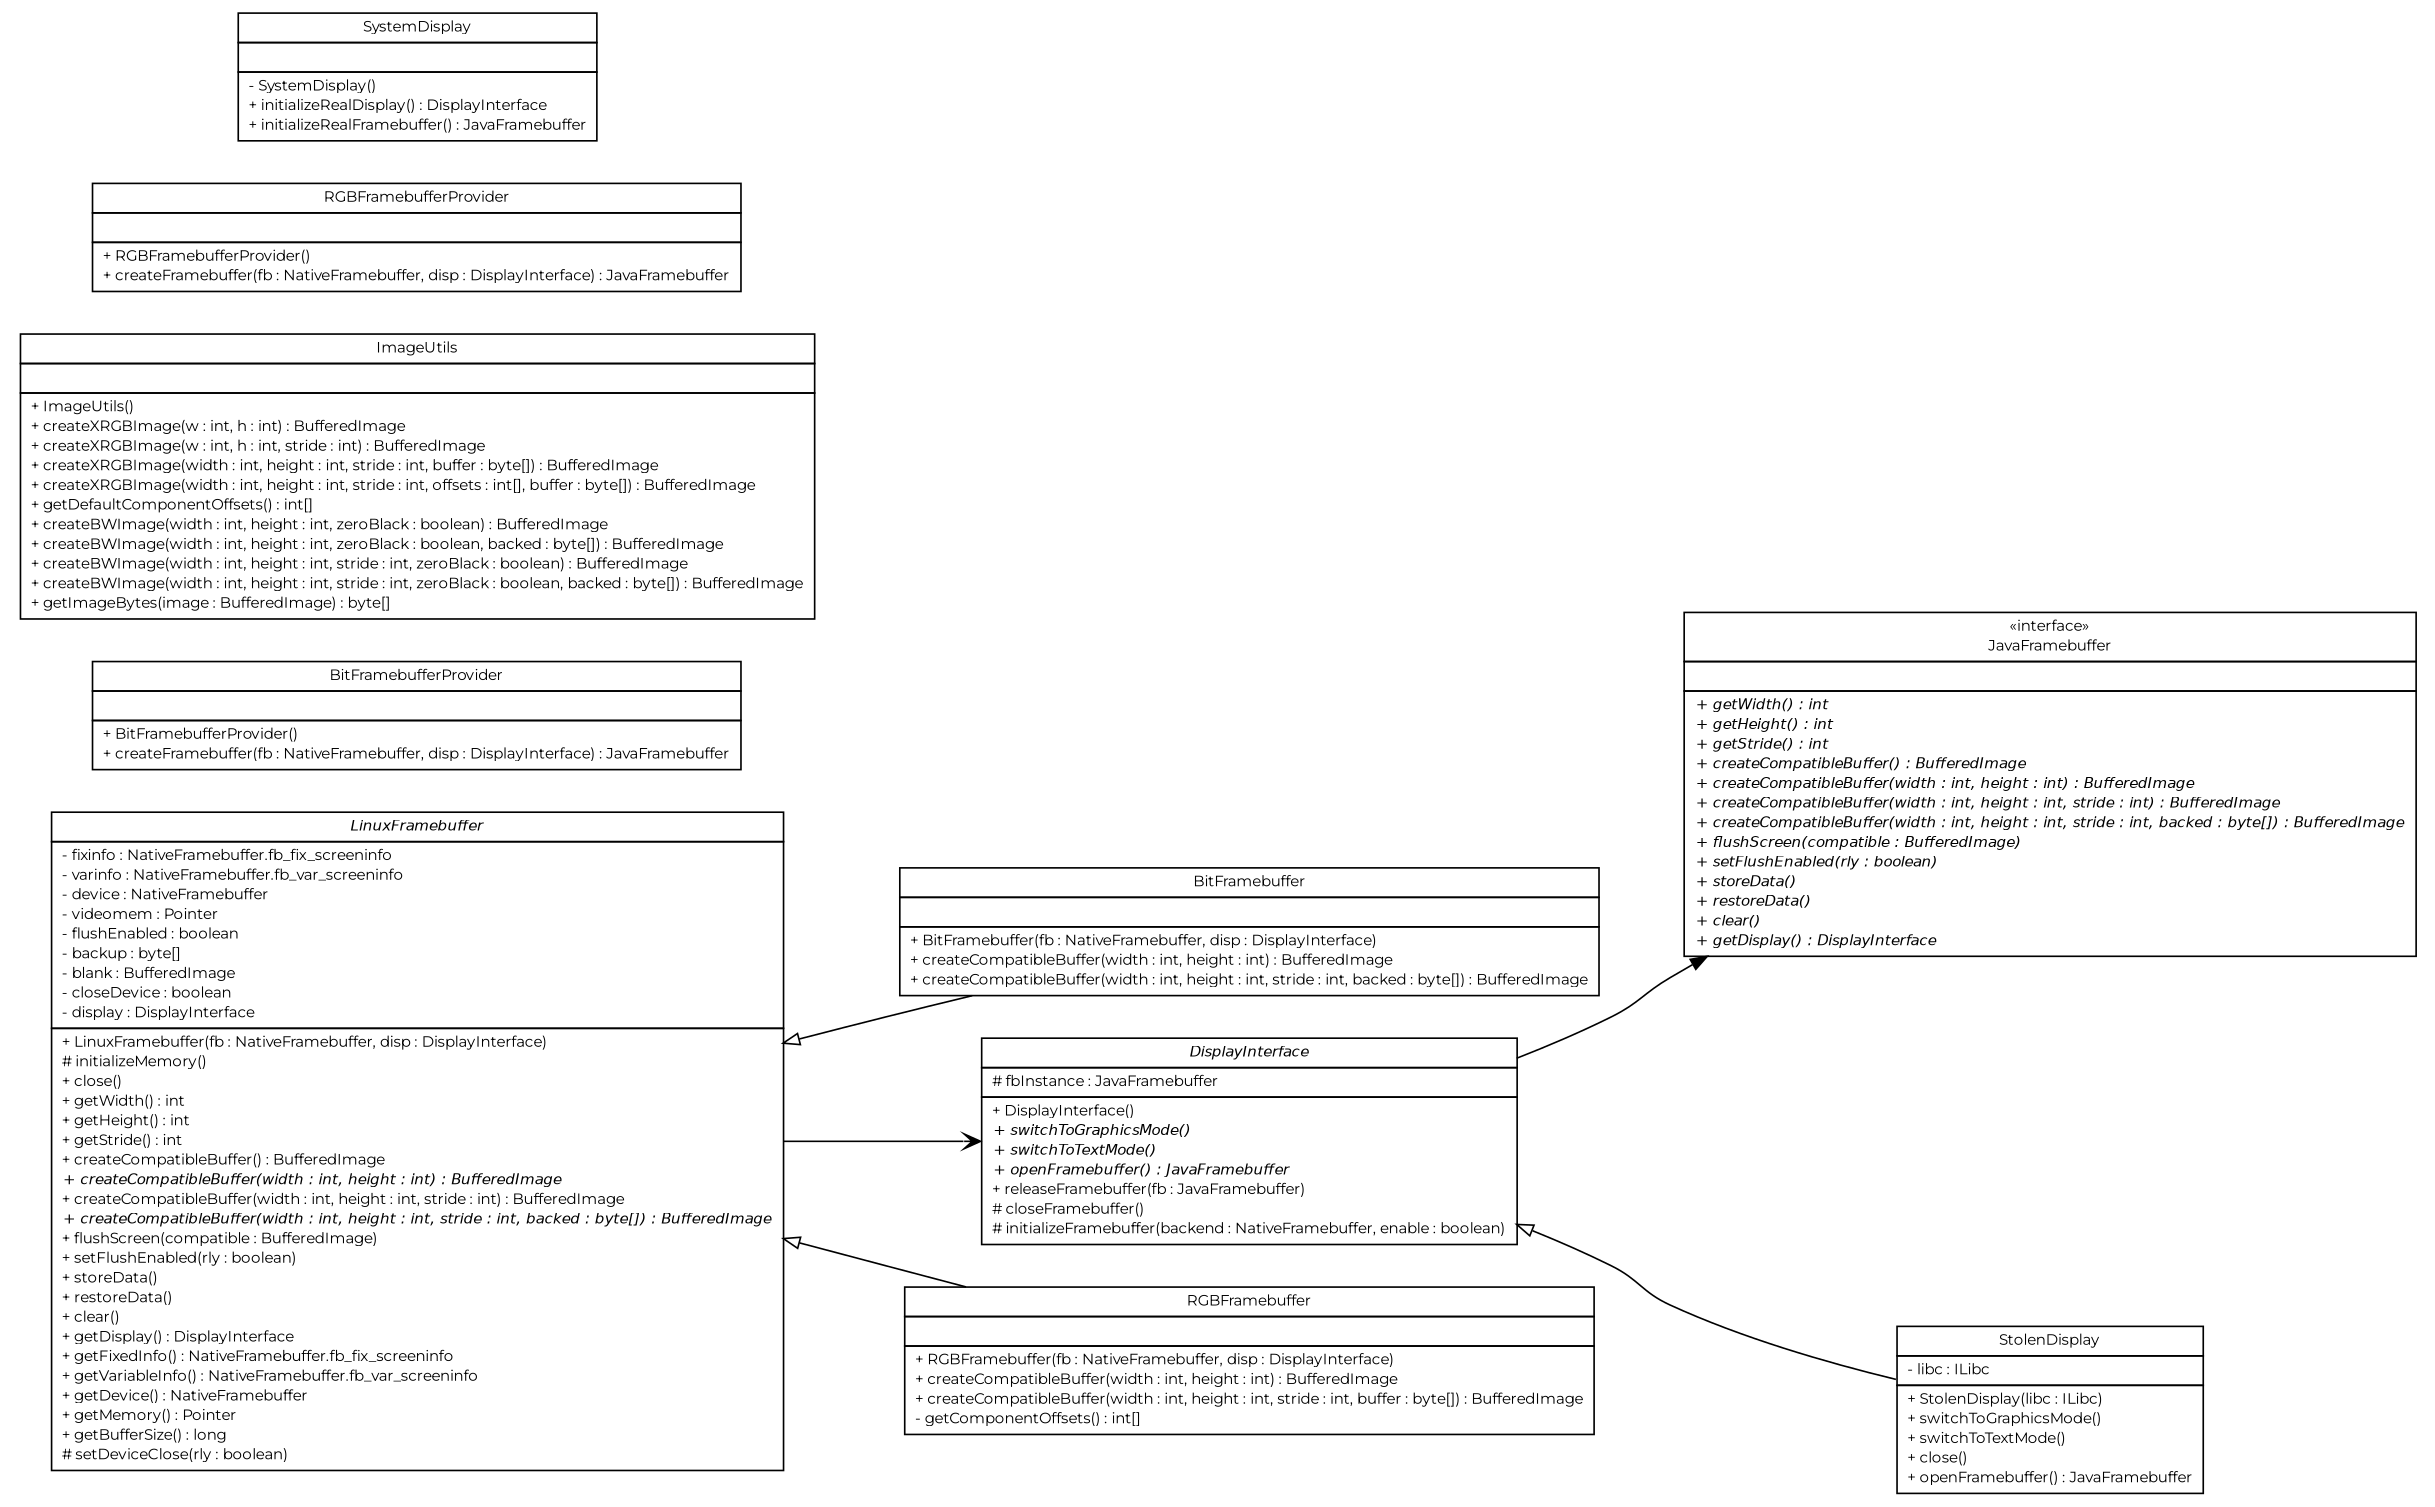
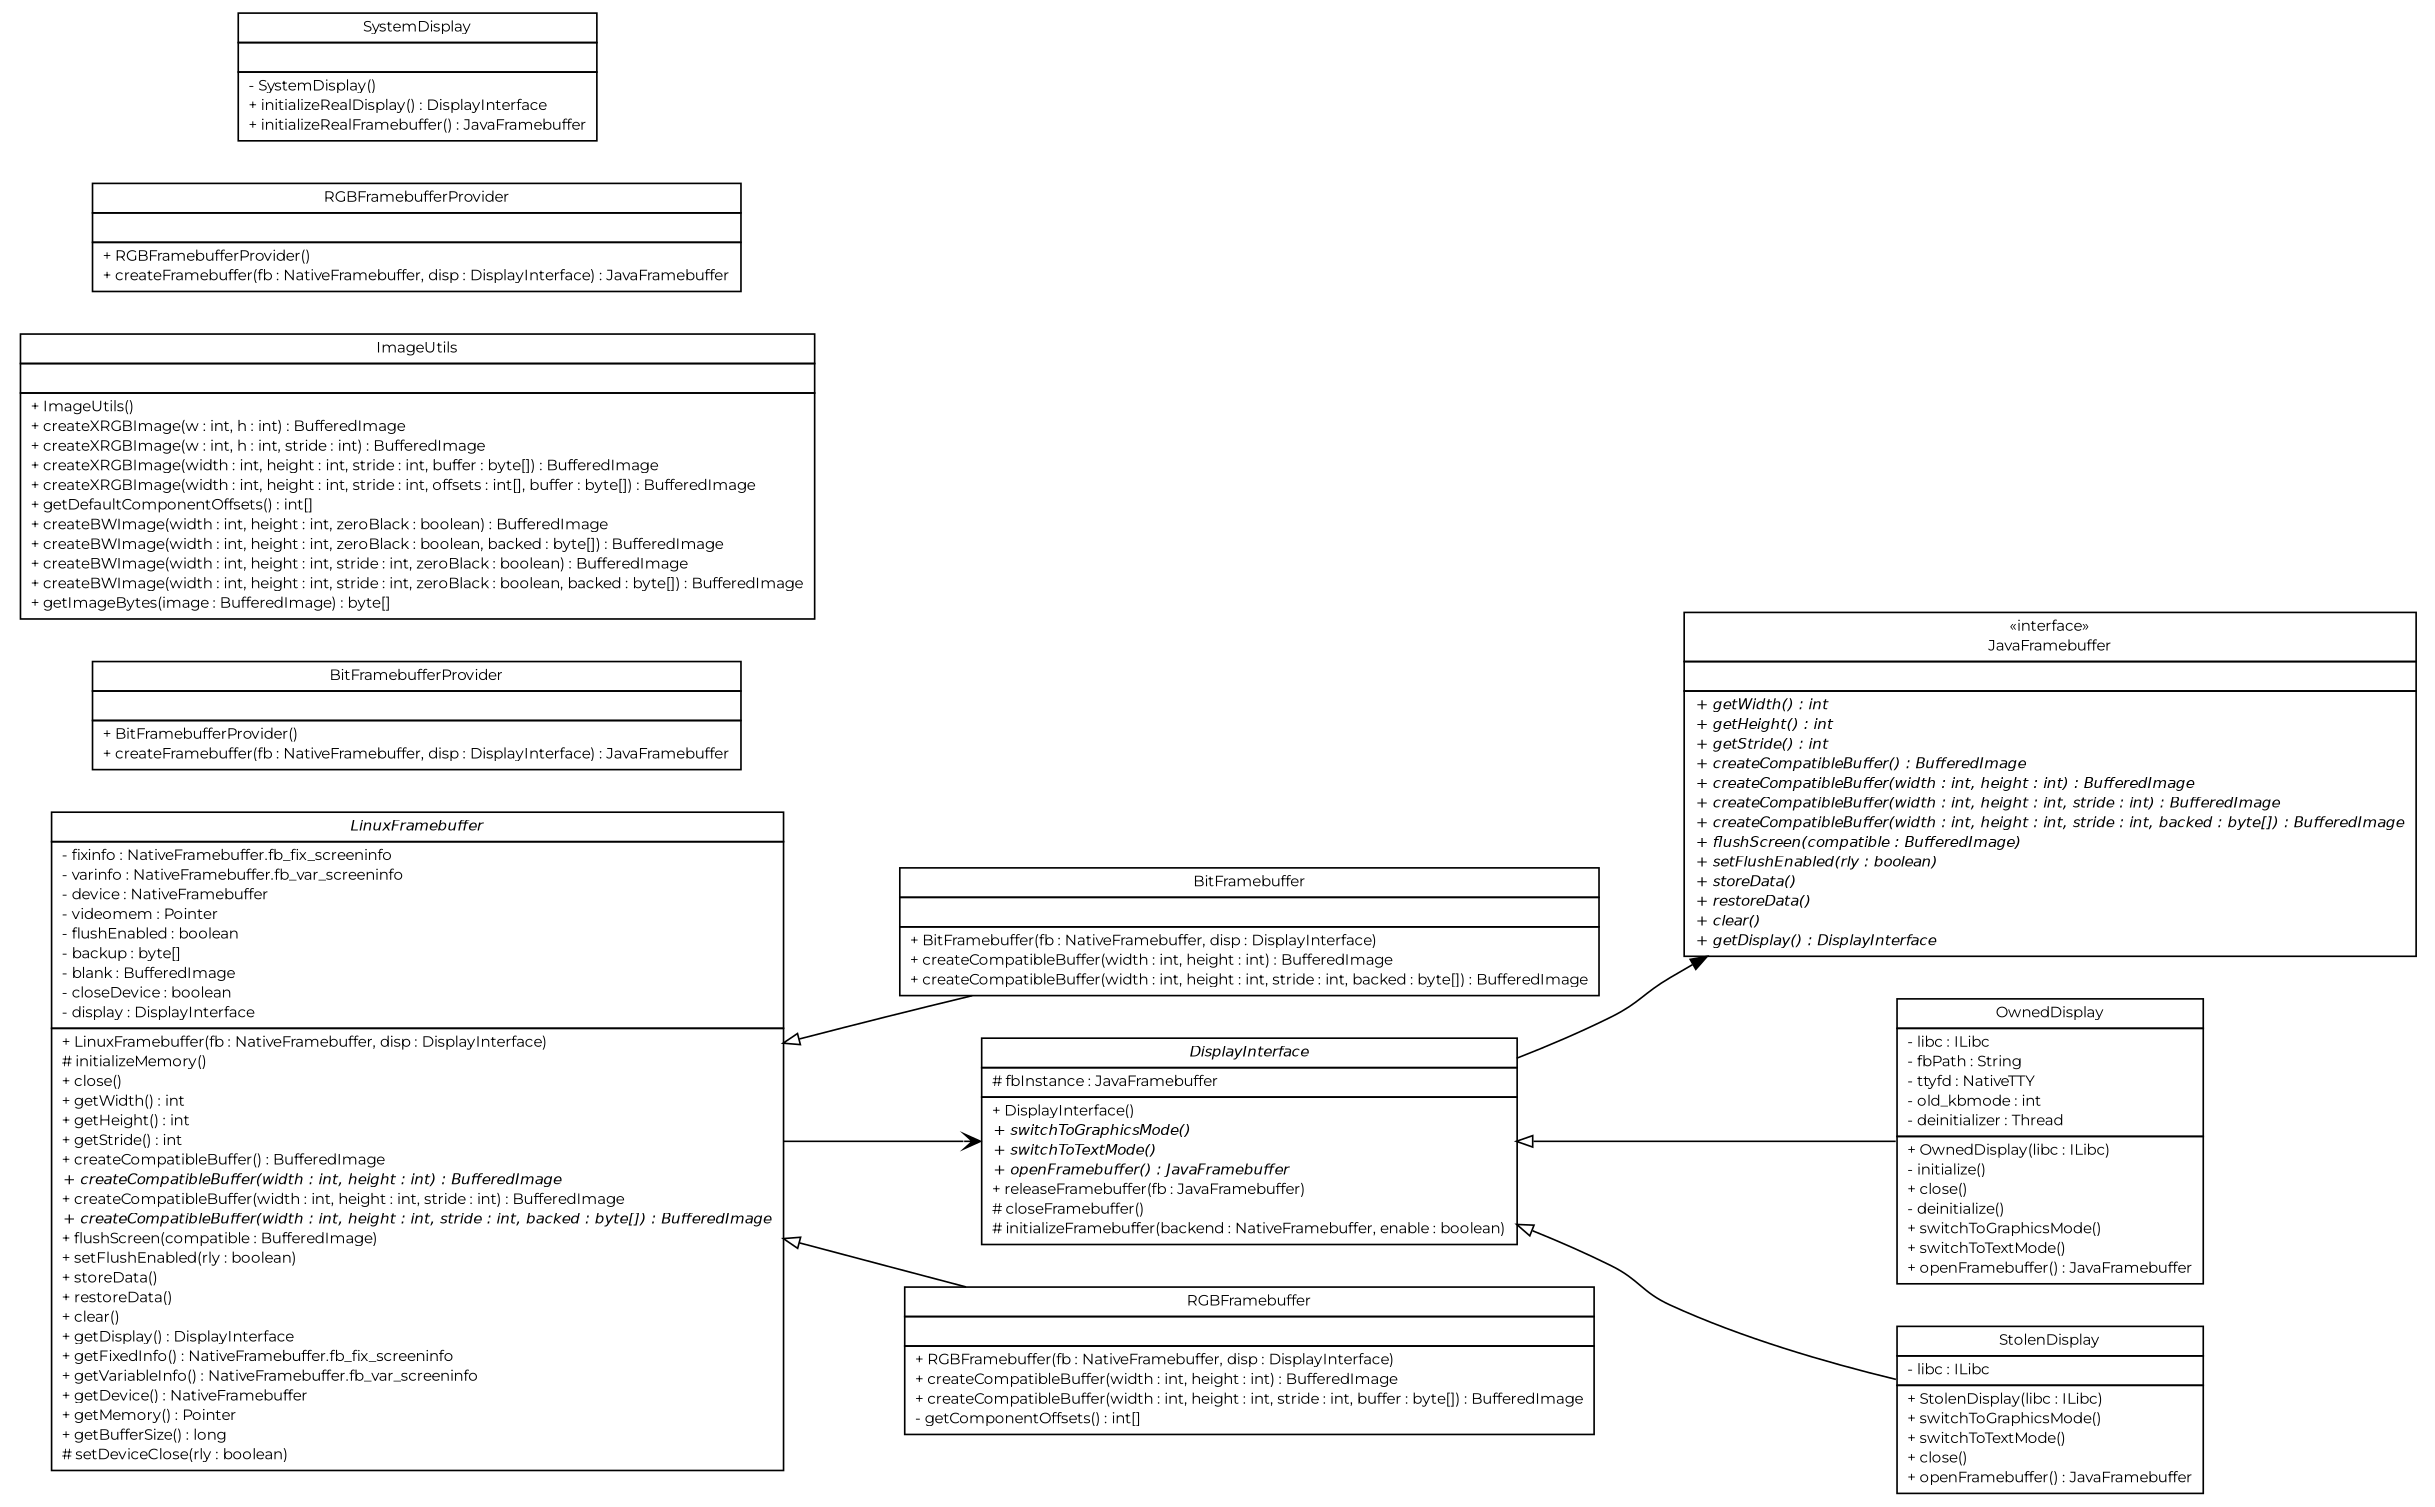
none -> (2049, 1141)
